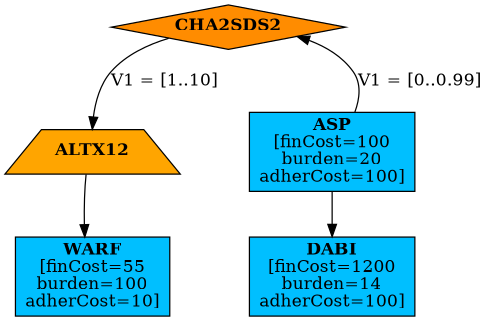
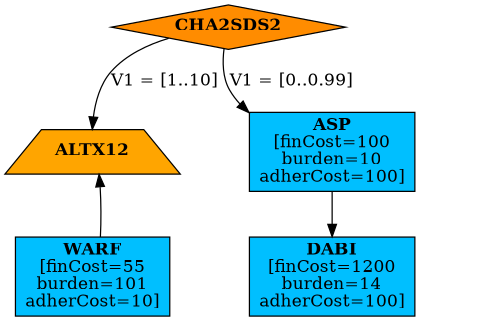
(349, 67) -> (225, 78)
(332, 159) -> (332, 159)
(84, 199) -> (101, 212)
(93, 284) -> (93, 284)
